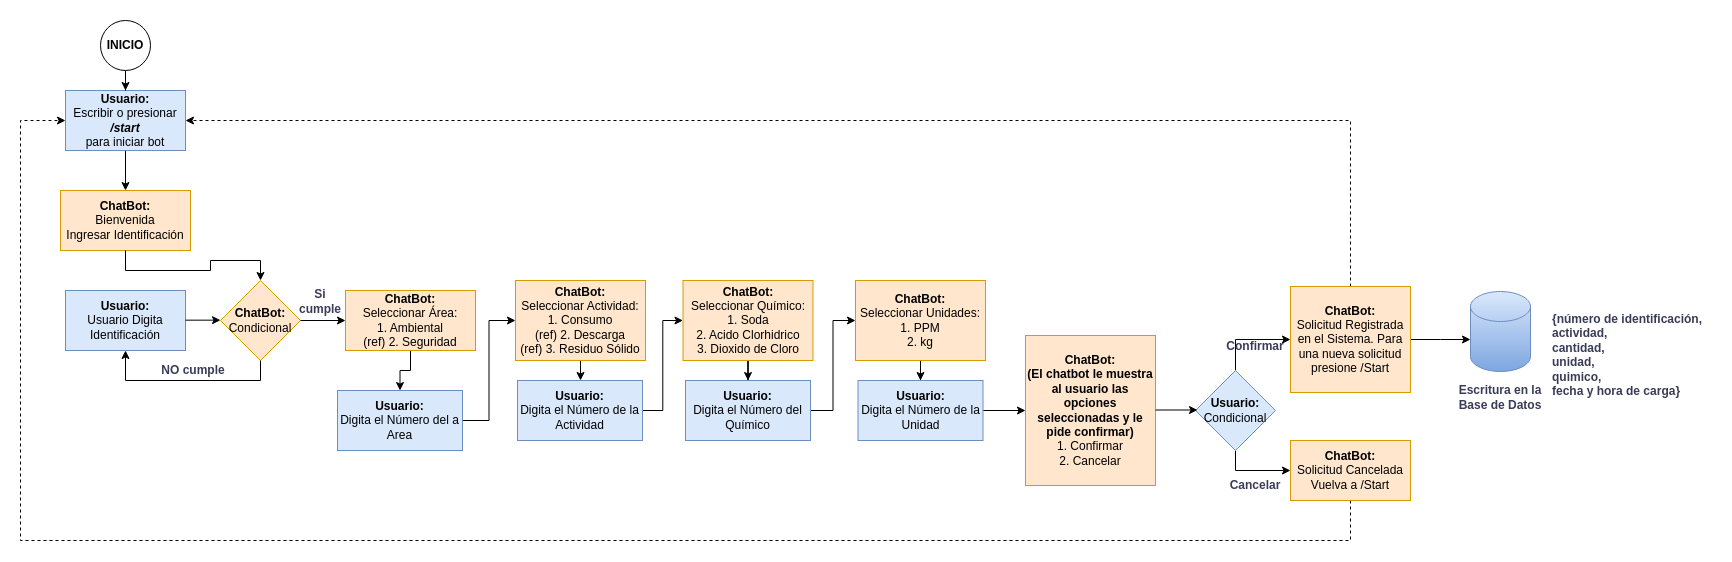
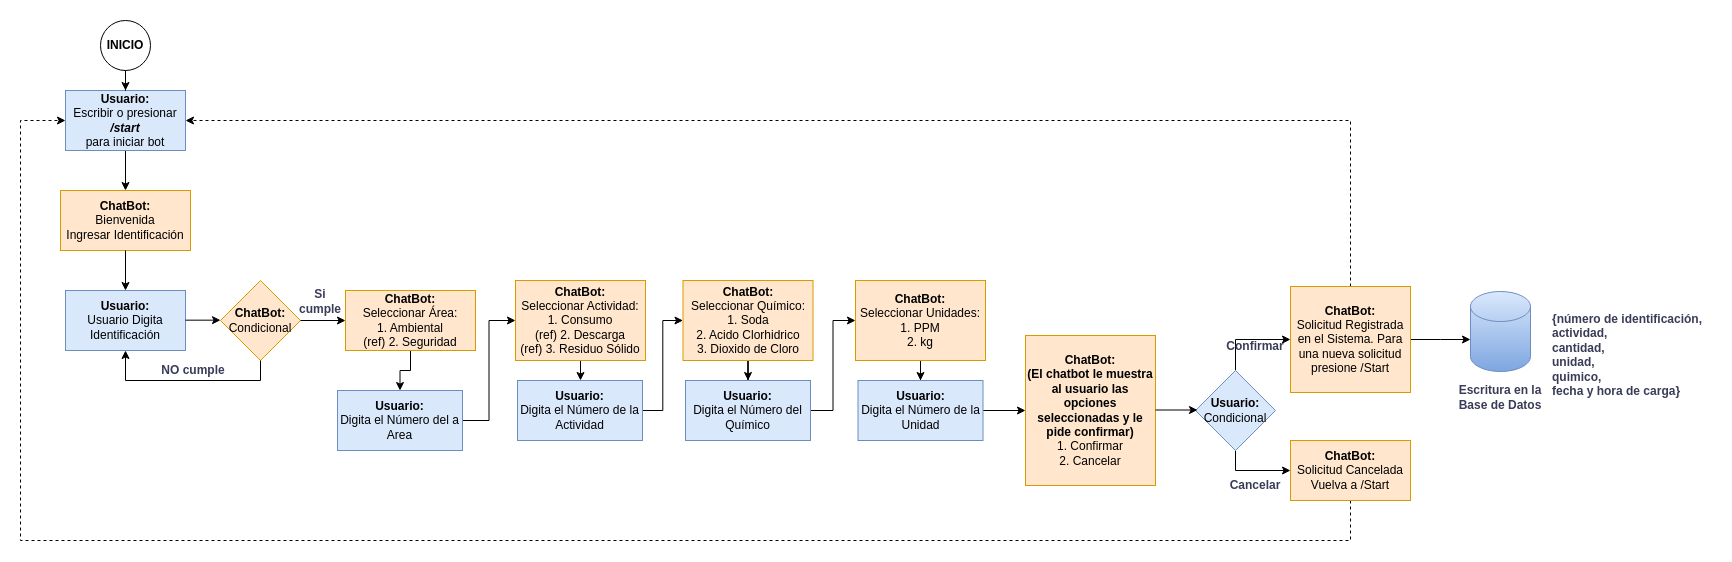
(203, 271) -> (126, 276)
